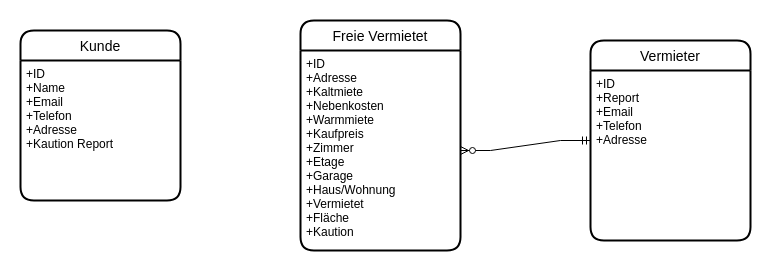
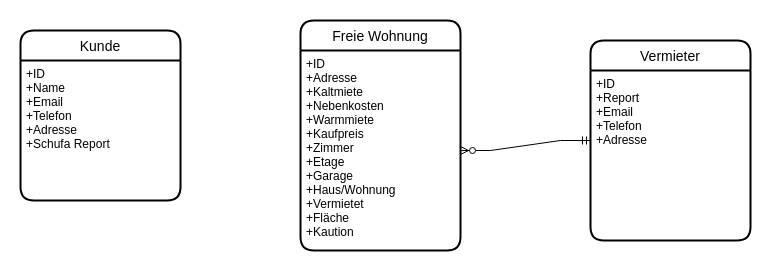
(380, 36) -> (380, 36)
(36, 74) -> (36, 74)
